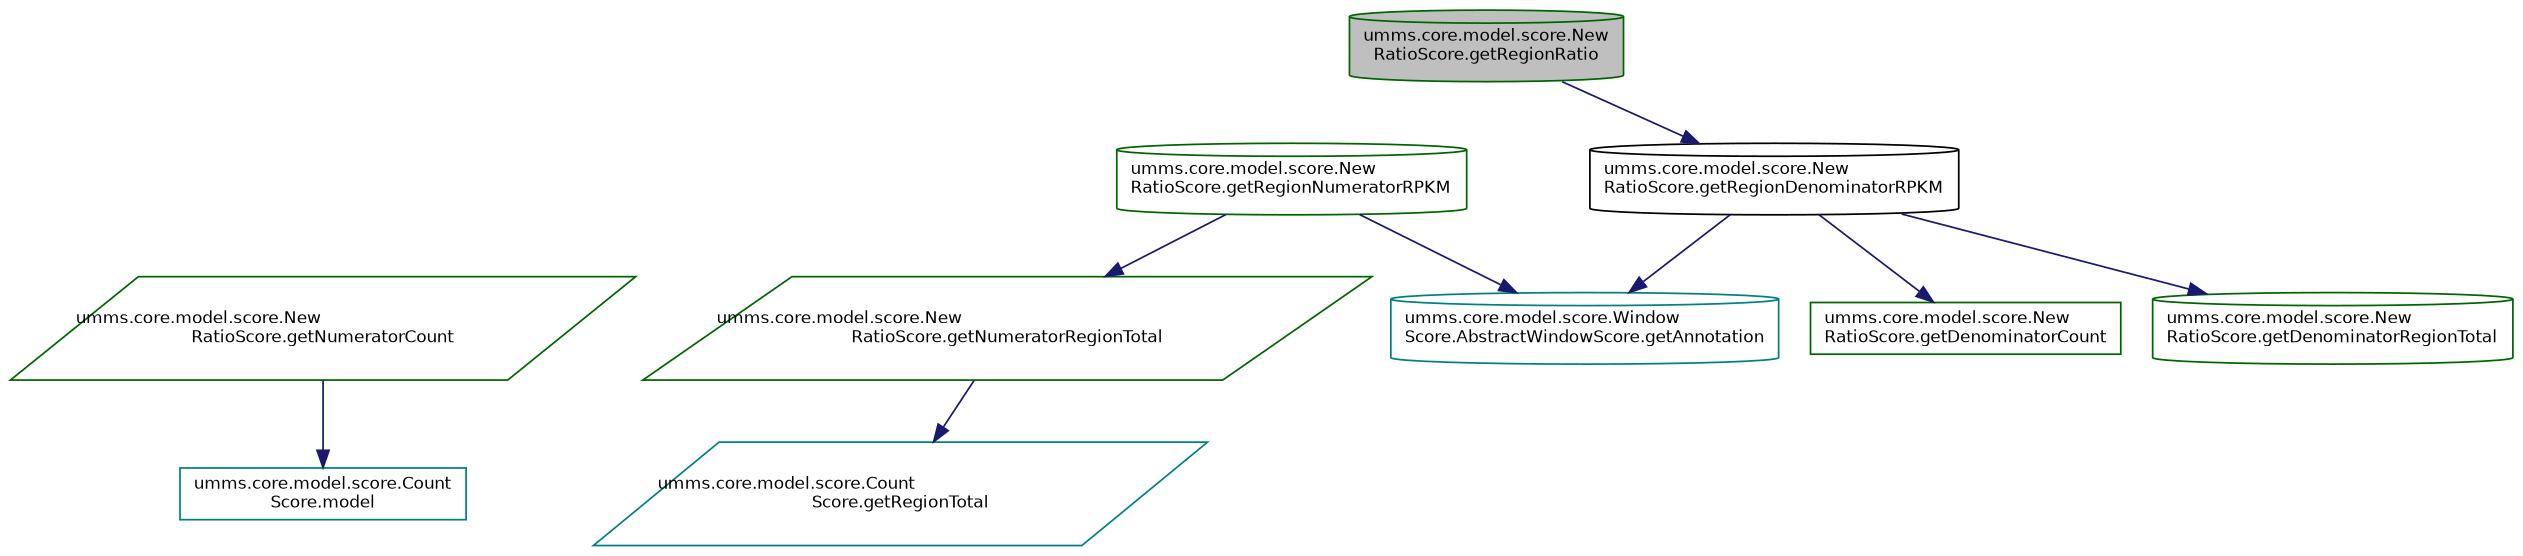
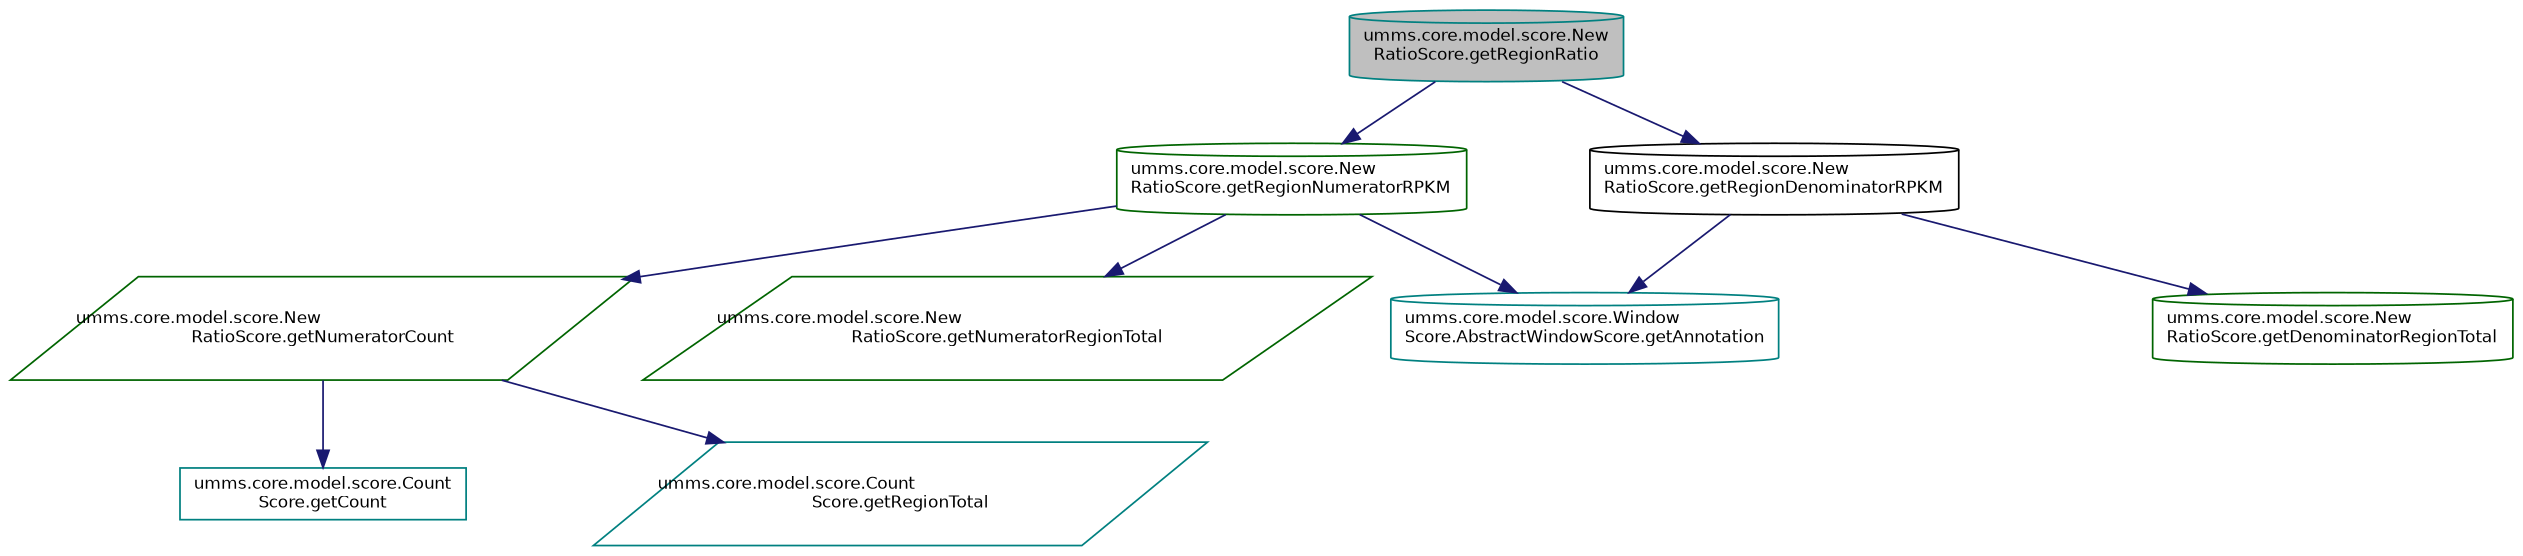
(1486, 46) -> (1486, 46)
none -> (1396, 108)
none -> (878, 241)
(1966, 328) -> none
(959, 404) -> (605, 409)
(323, 494) -> (323, 494)
